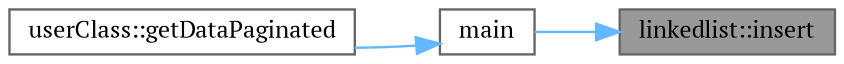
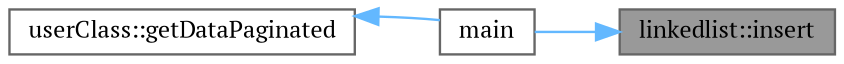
(385, 47) -> (409, 18)
